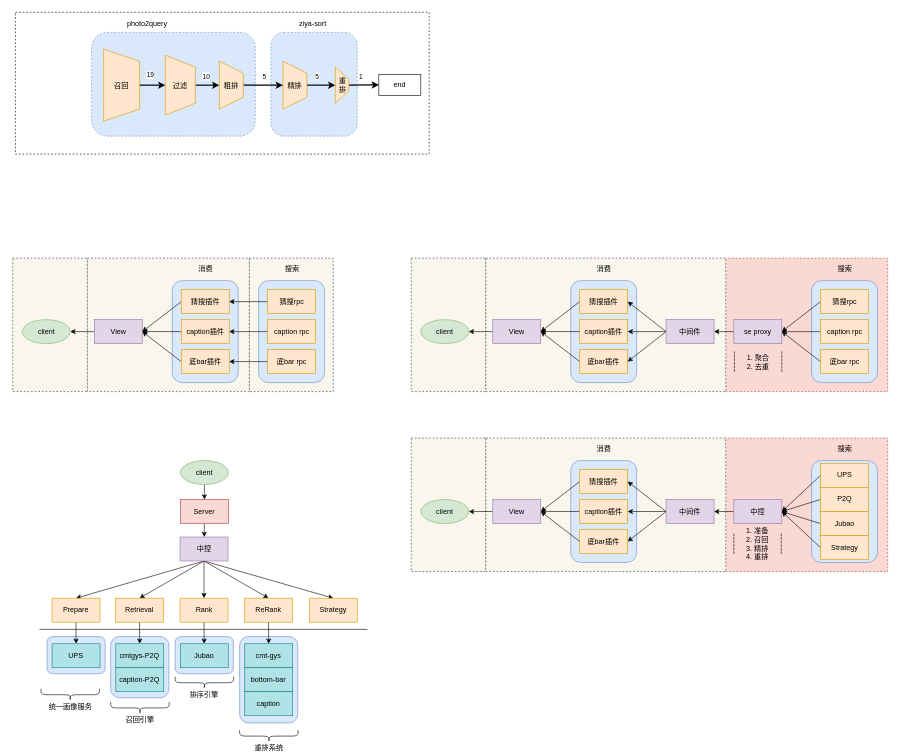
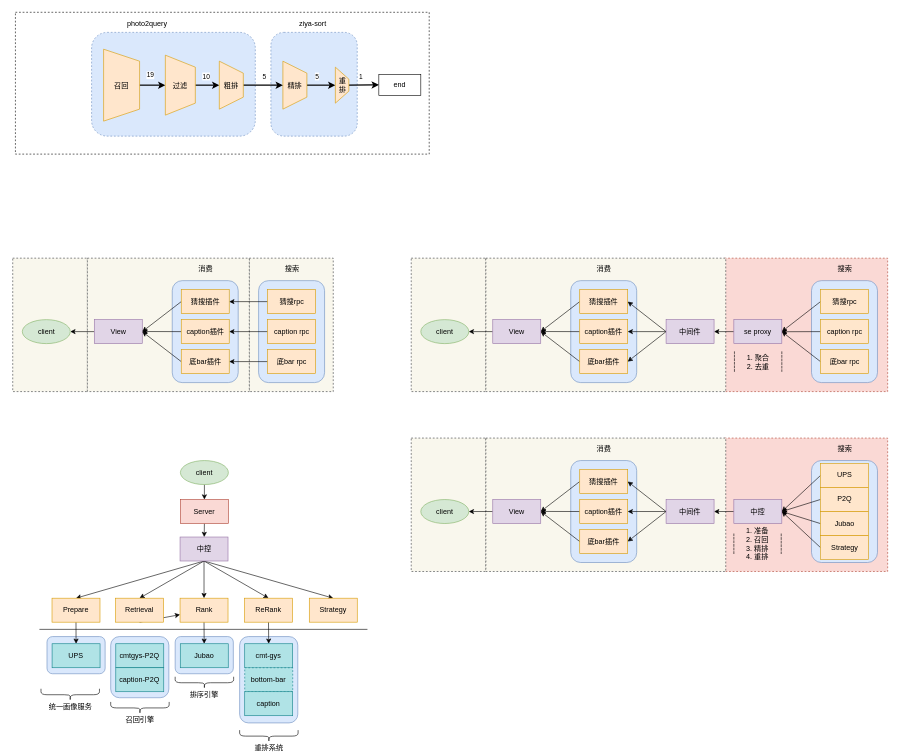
(140, 631) -> (169, 617)
(269, 680) -> (269, 680)
